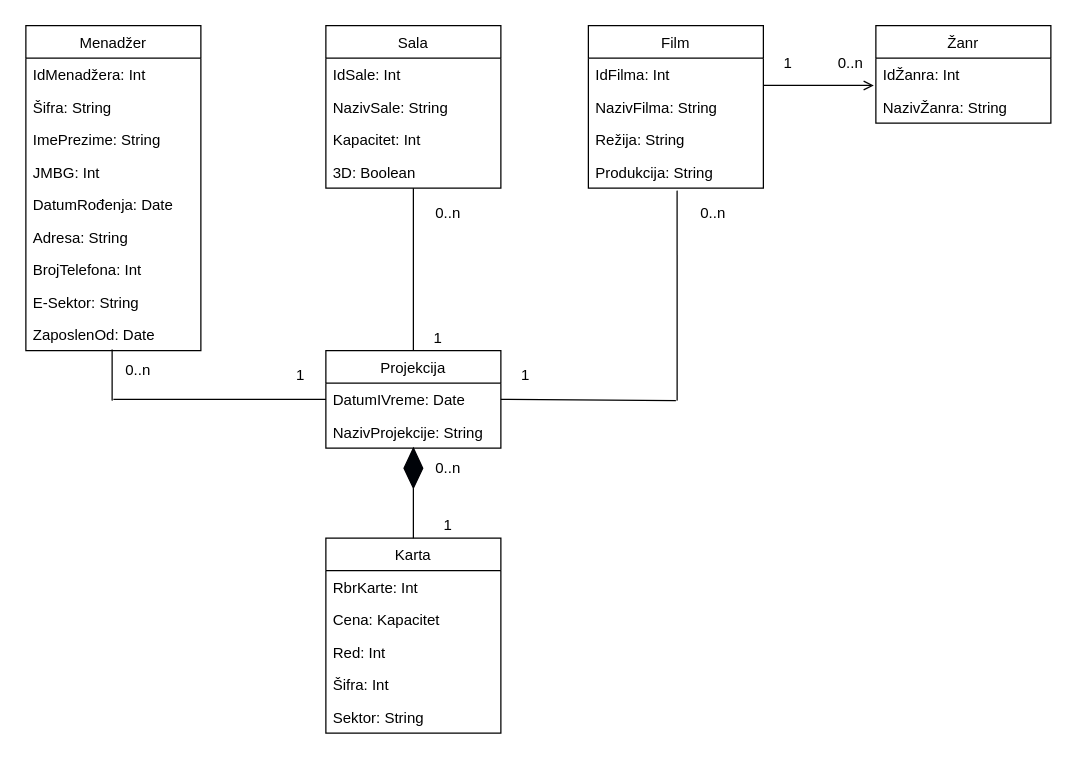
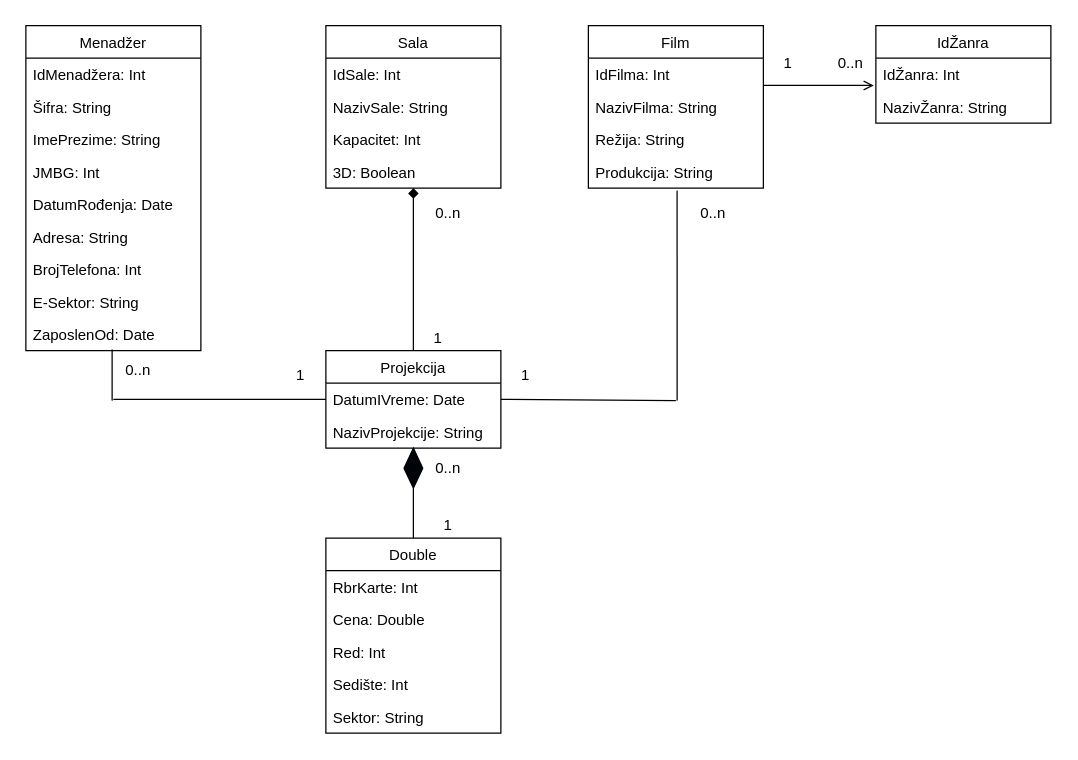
(963, 43) -> (963, 43)
(413, 194) -> (413, 199)
(413, 555) -> (413, 555)
(390, 620) -> (377, 620)
(369, 685) -> (377, 685)
